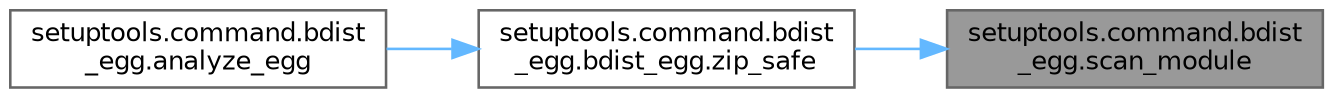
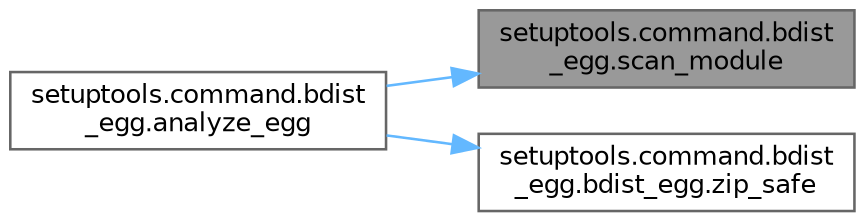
(888, 49) -> (420, 81)
